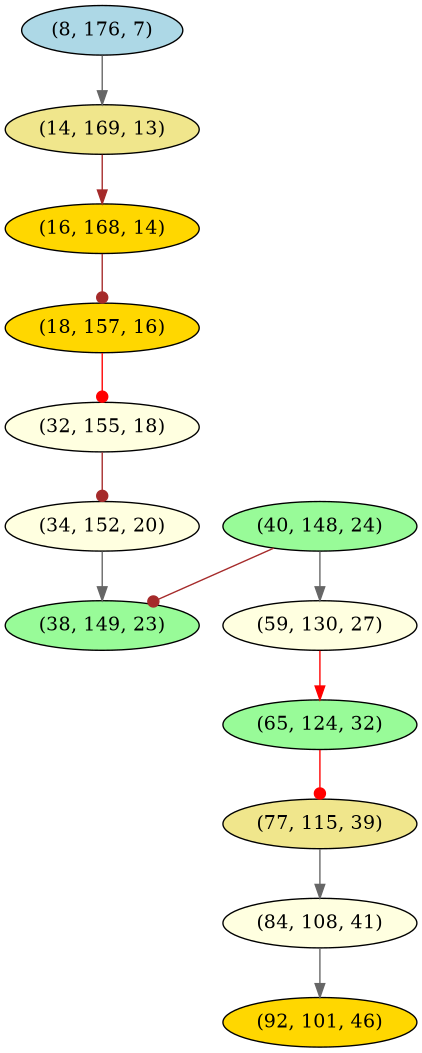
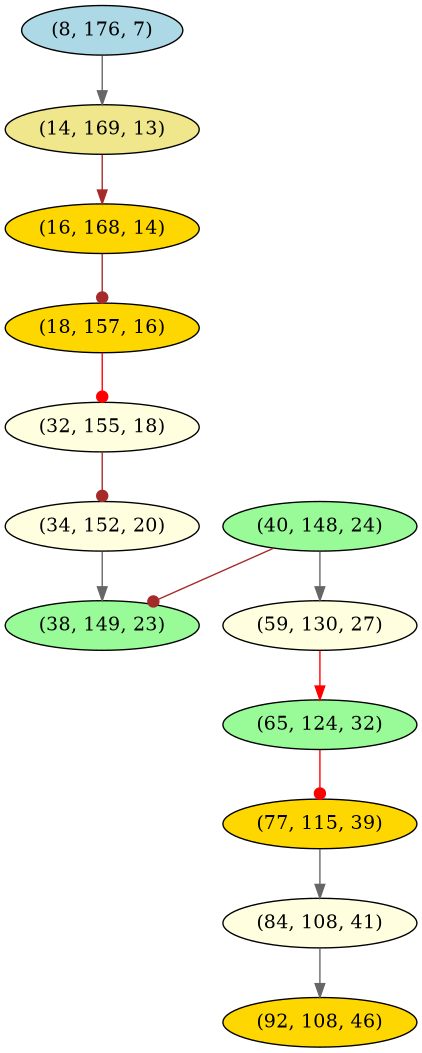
(320, 824) -> (320, 824)
(320, 1022) -> (320, 1022)
